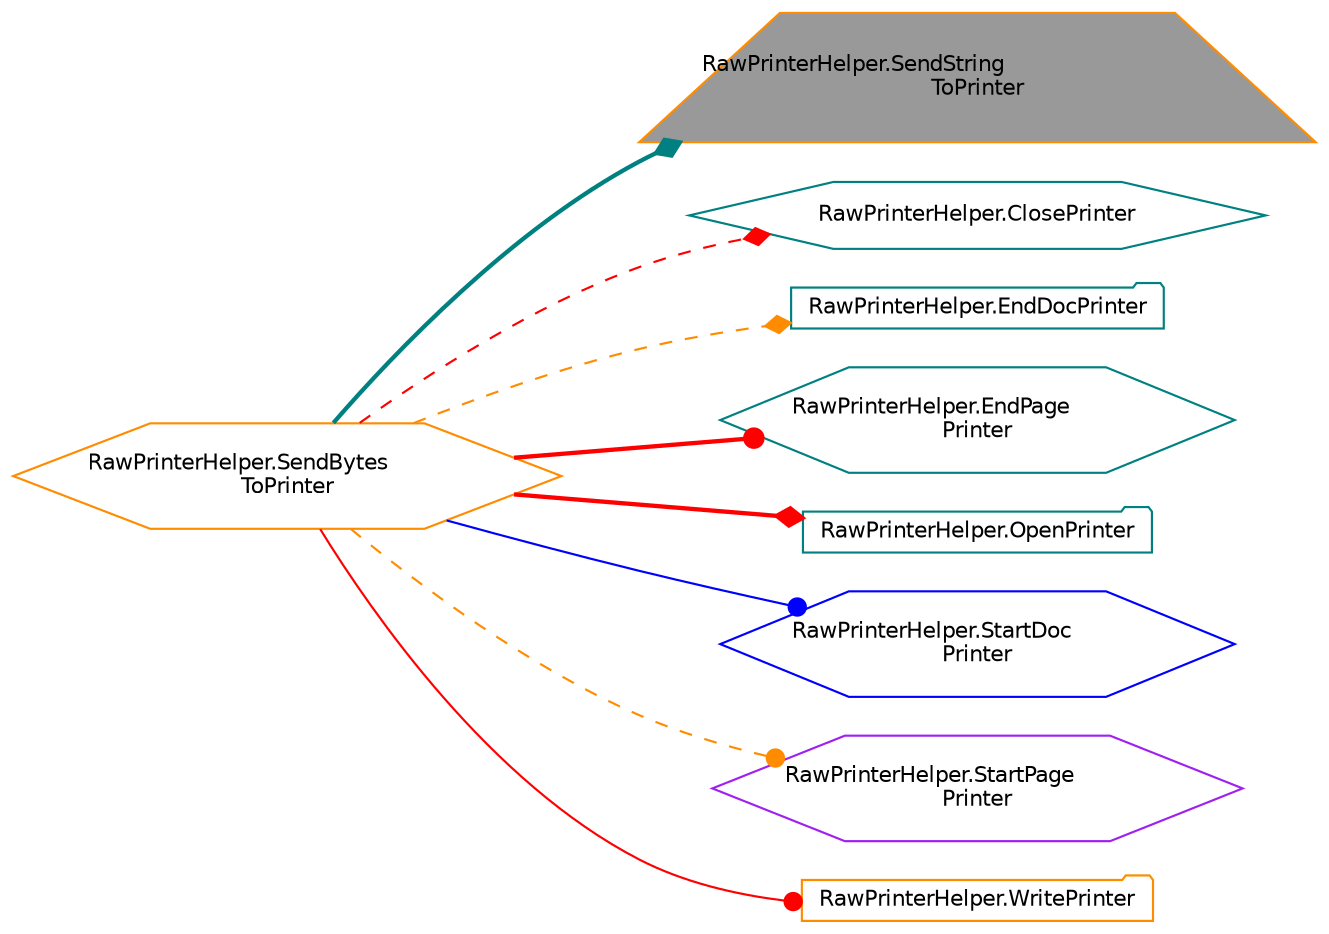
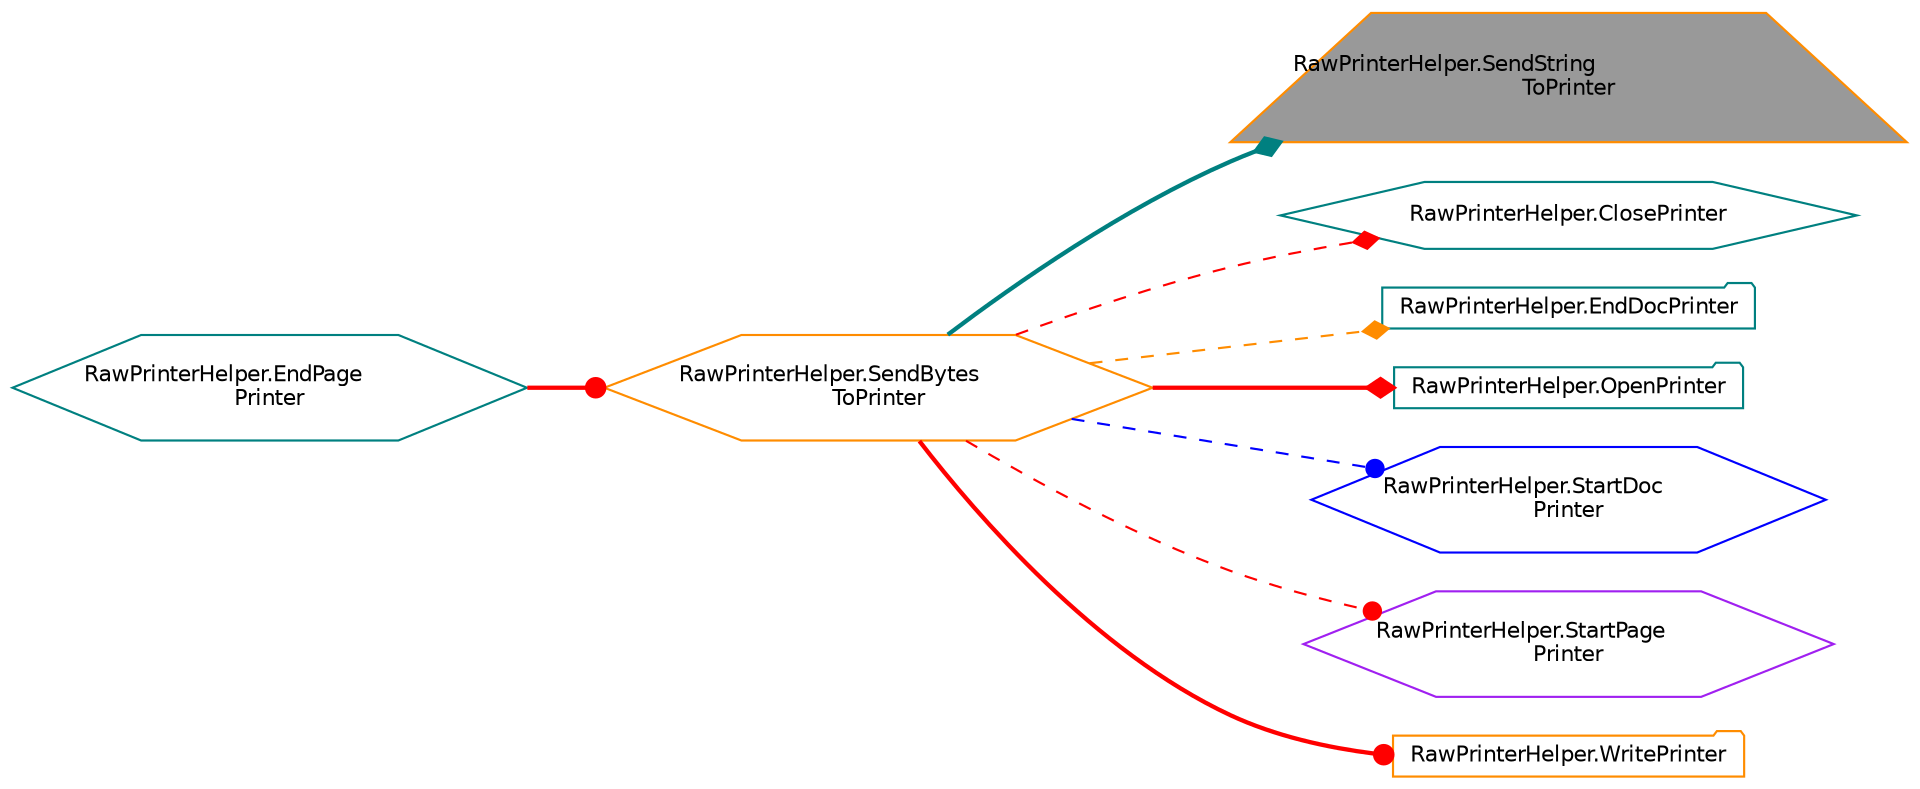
(629, 448) -> (557, 388)
(617, 565) -> (1219, 443)
(546, 667) -> (1158, 541)
(513, 768) -> (1117, 644)
